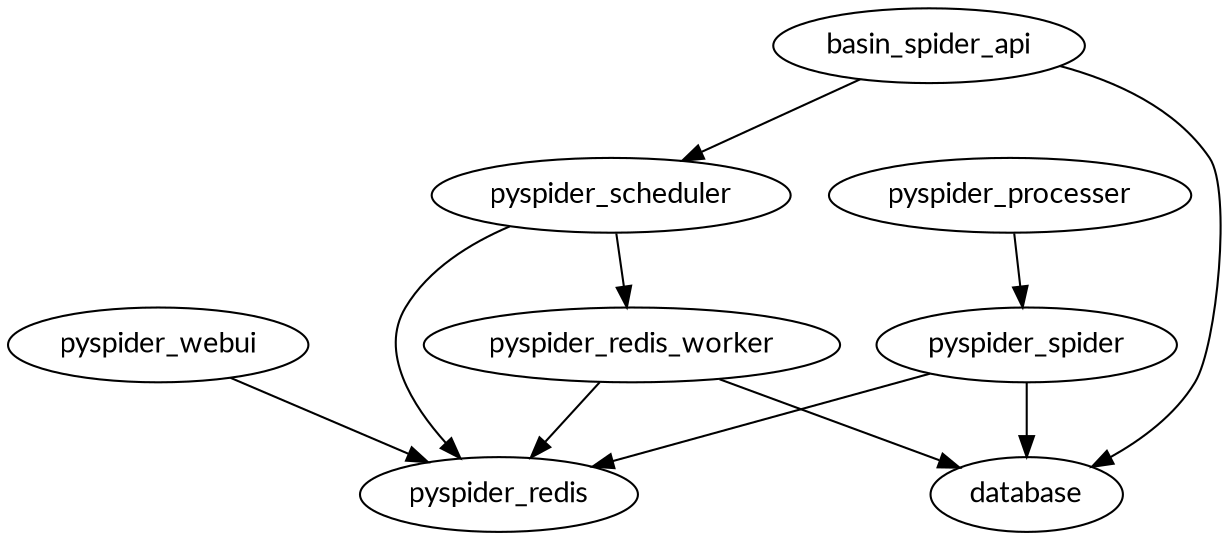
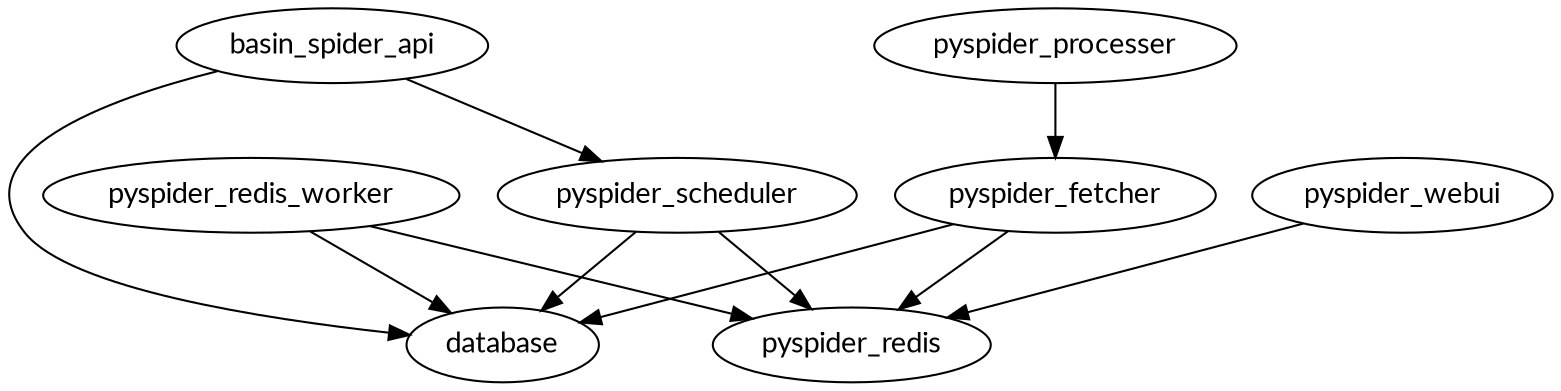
(620, 260) -> (597, 264)
(1027, 345) -> (1055, 195)
